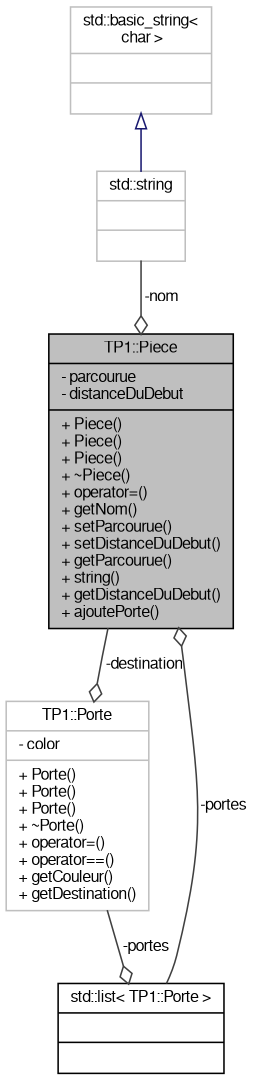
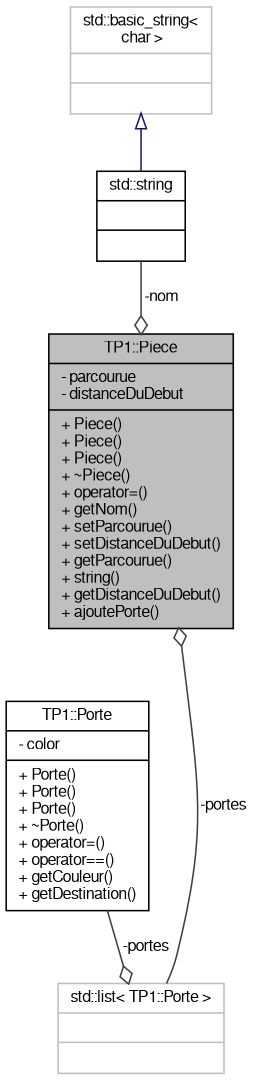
(141, 216) -> (141, 216)
(102, 656) -> none
(77, 806) -> (77, 806)
(141, 1028) -> (141, 1028)
